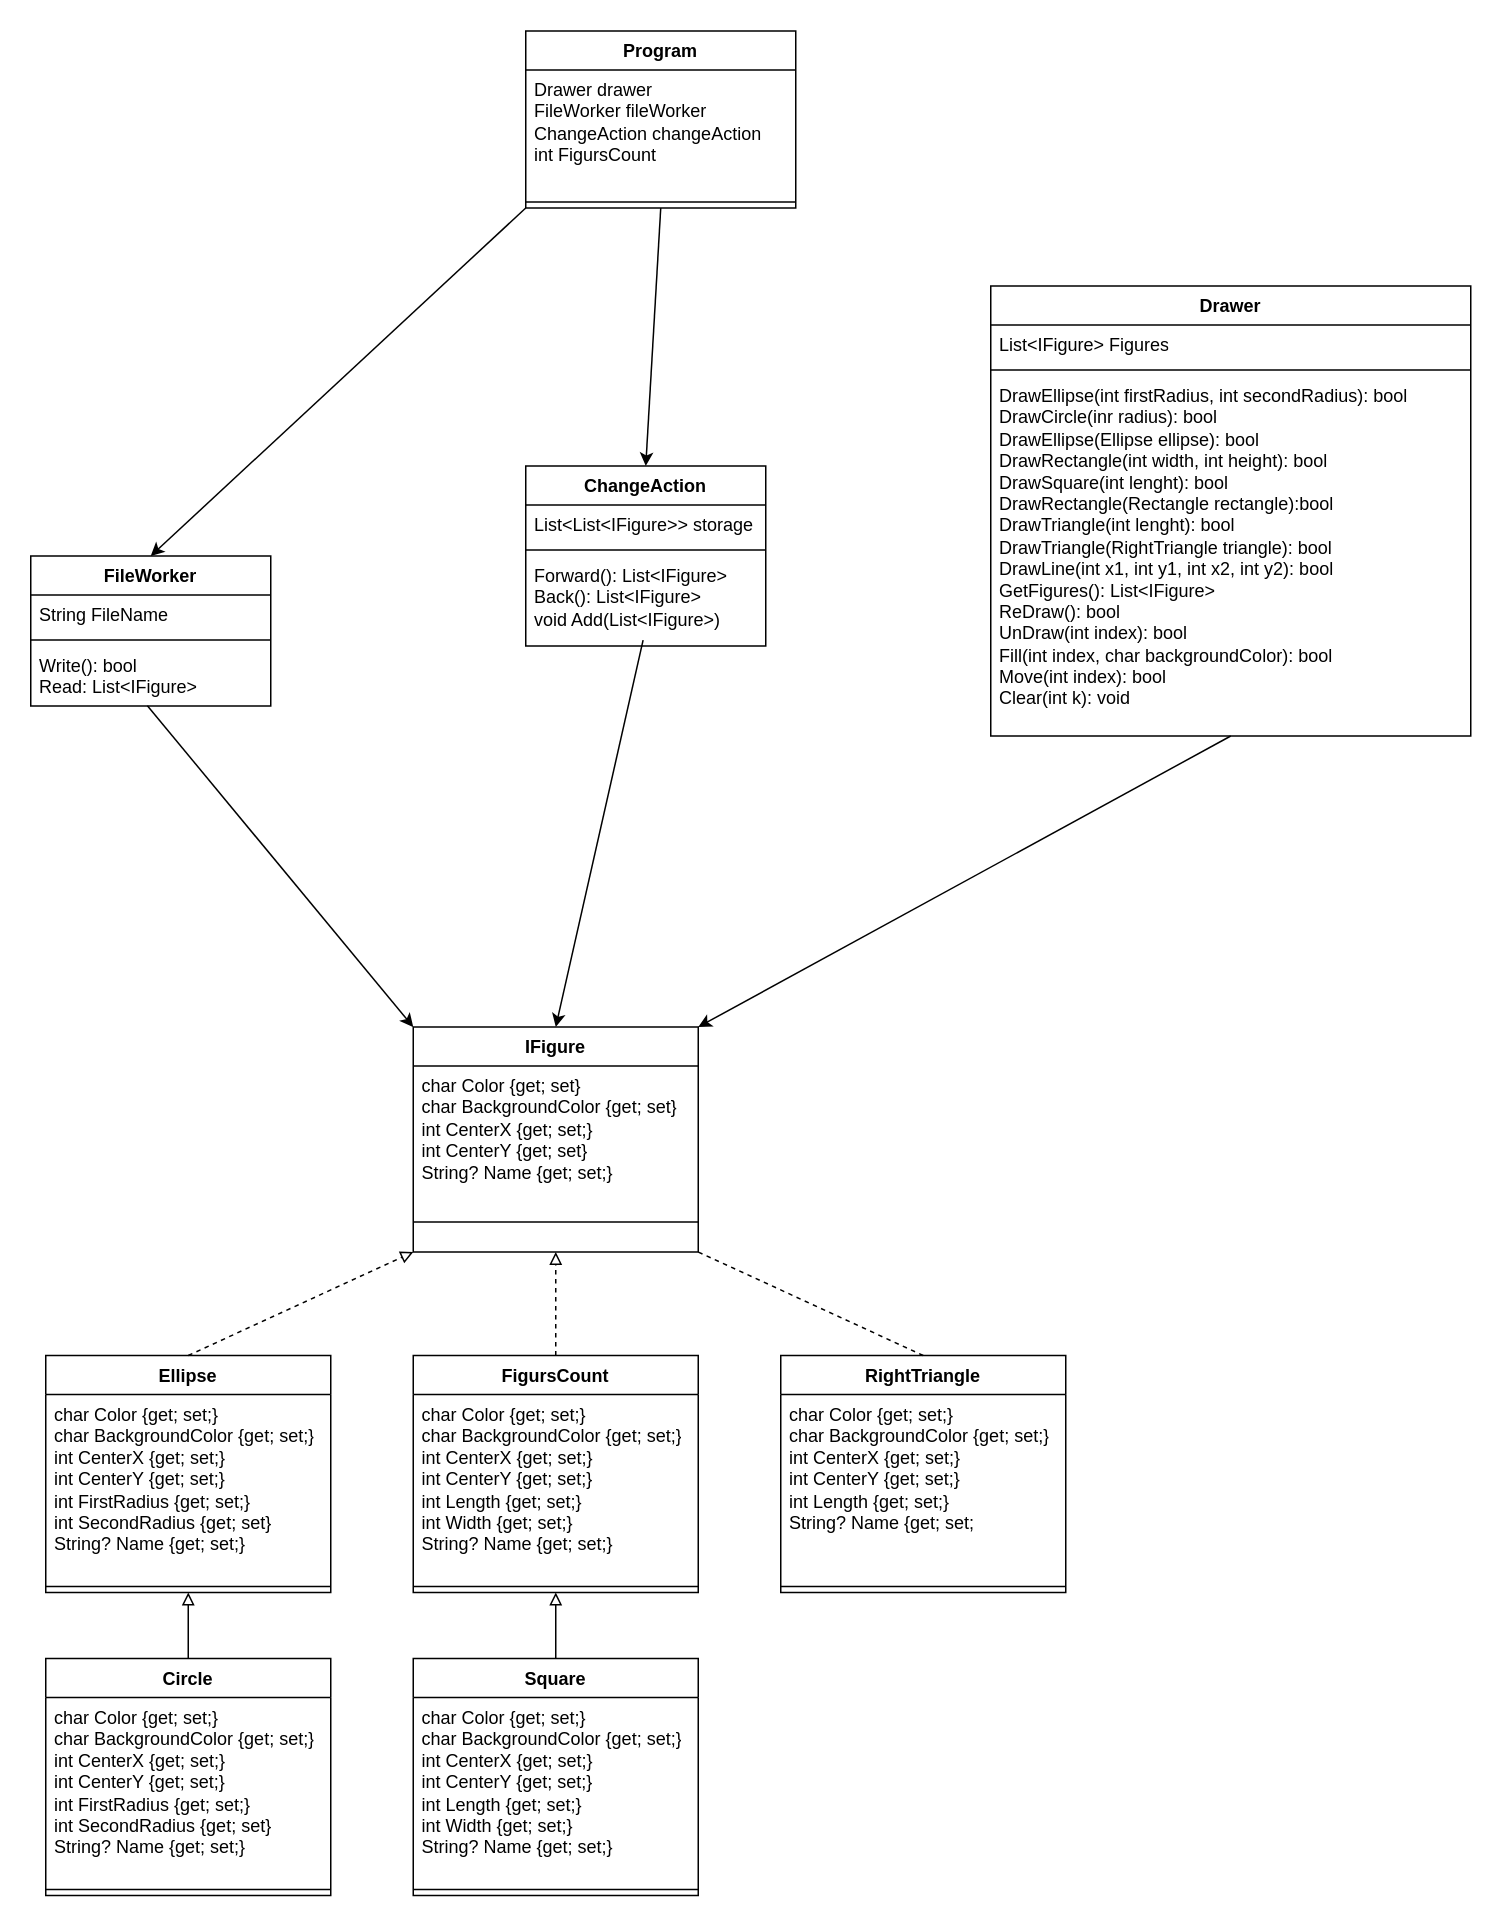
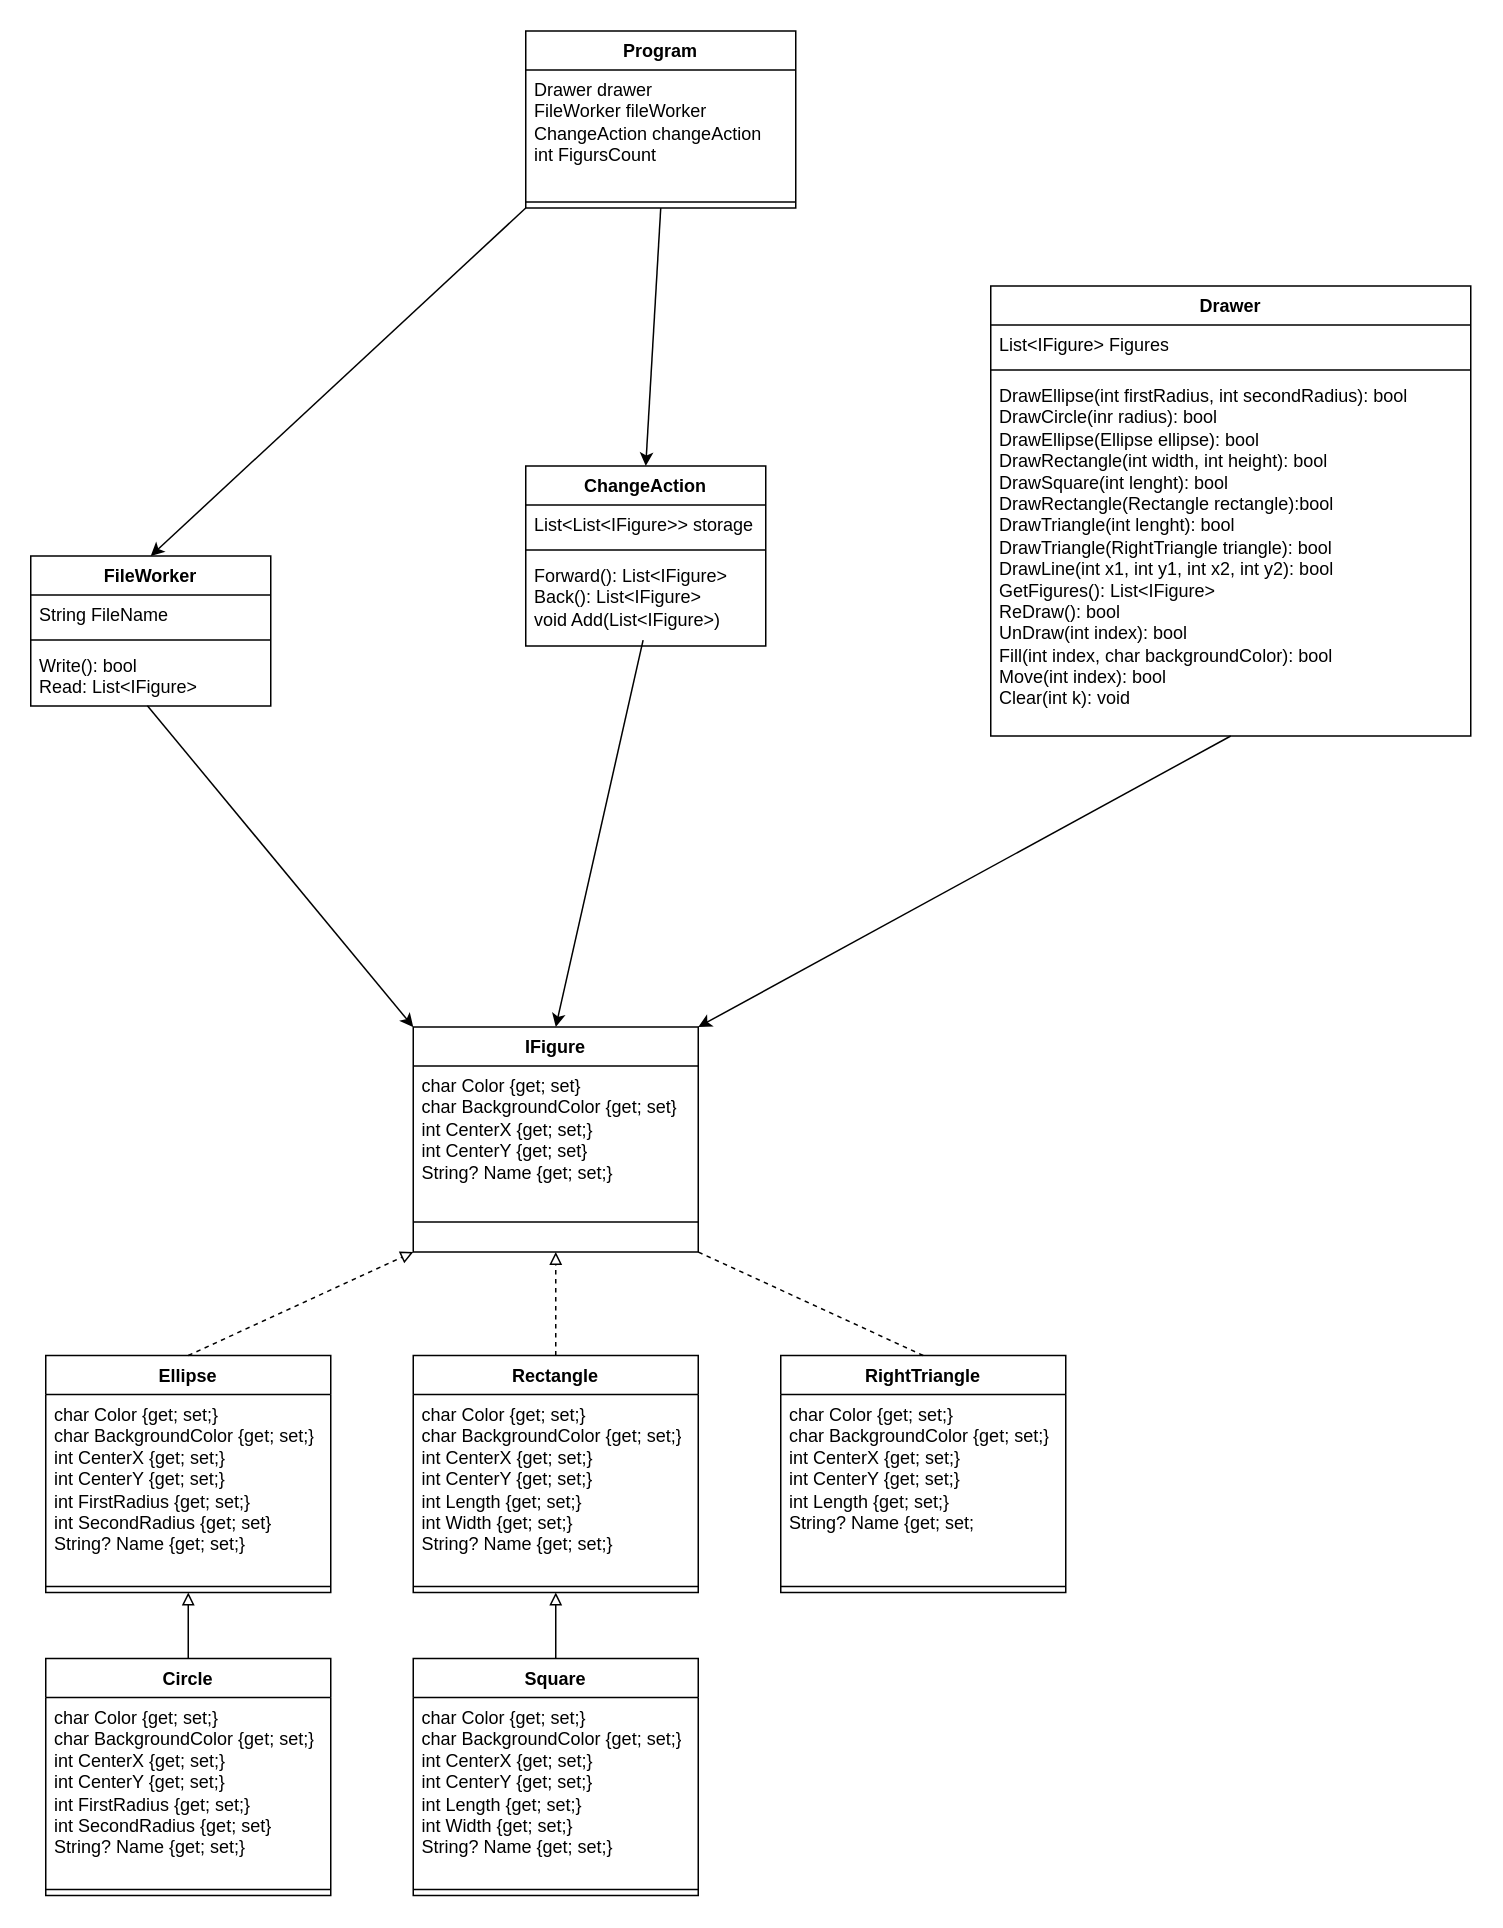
(556, 1377) -> (556, 1377)
